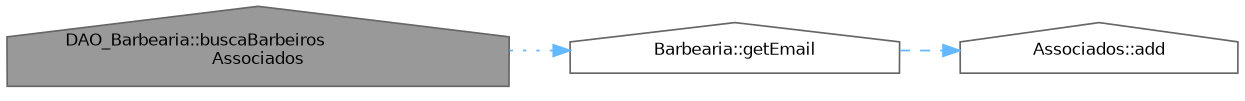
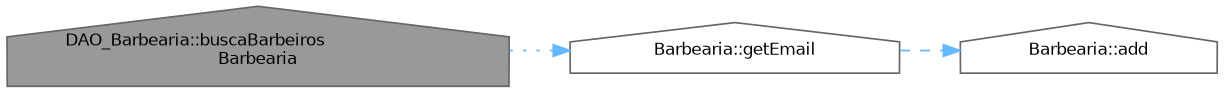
(258, 51) -> (258, 51)
(1099, 51) -> (1089, 51)
